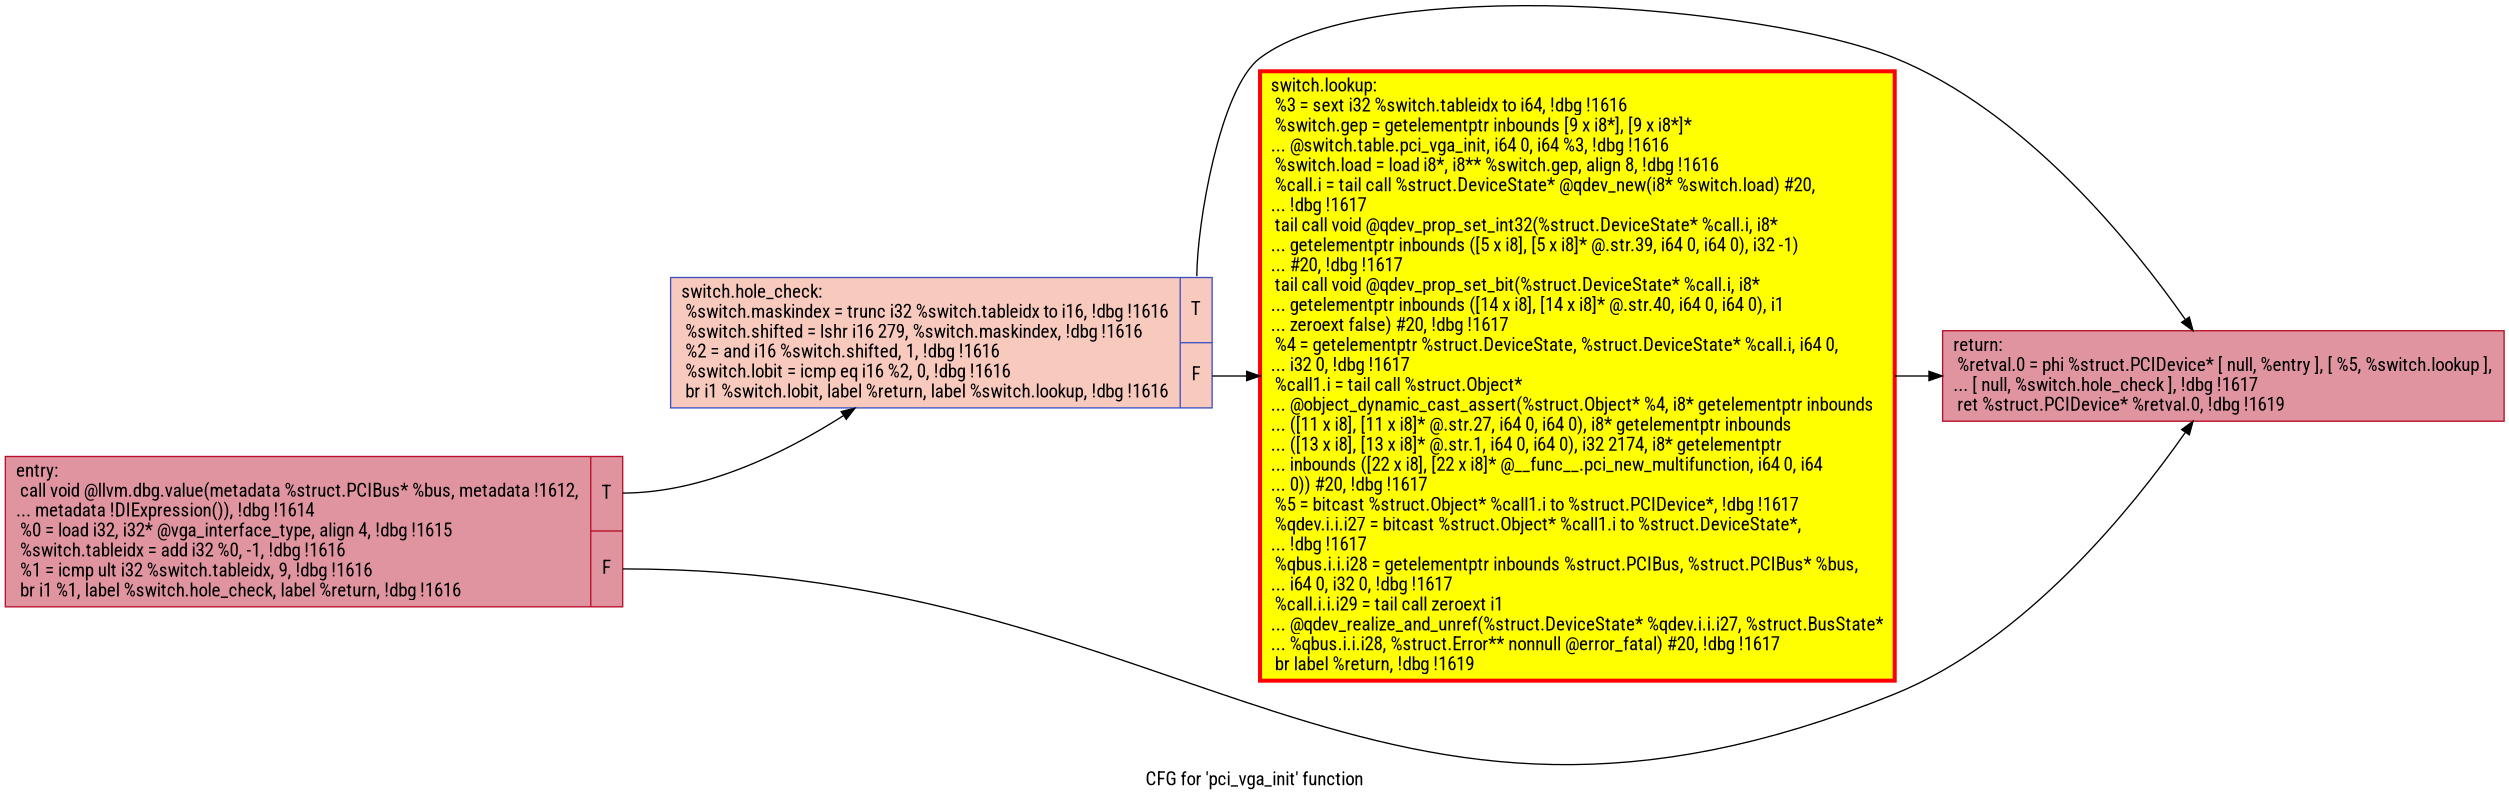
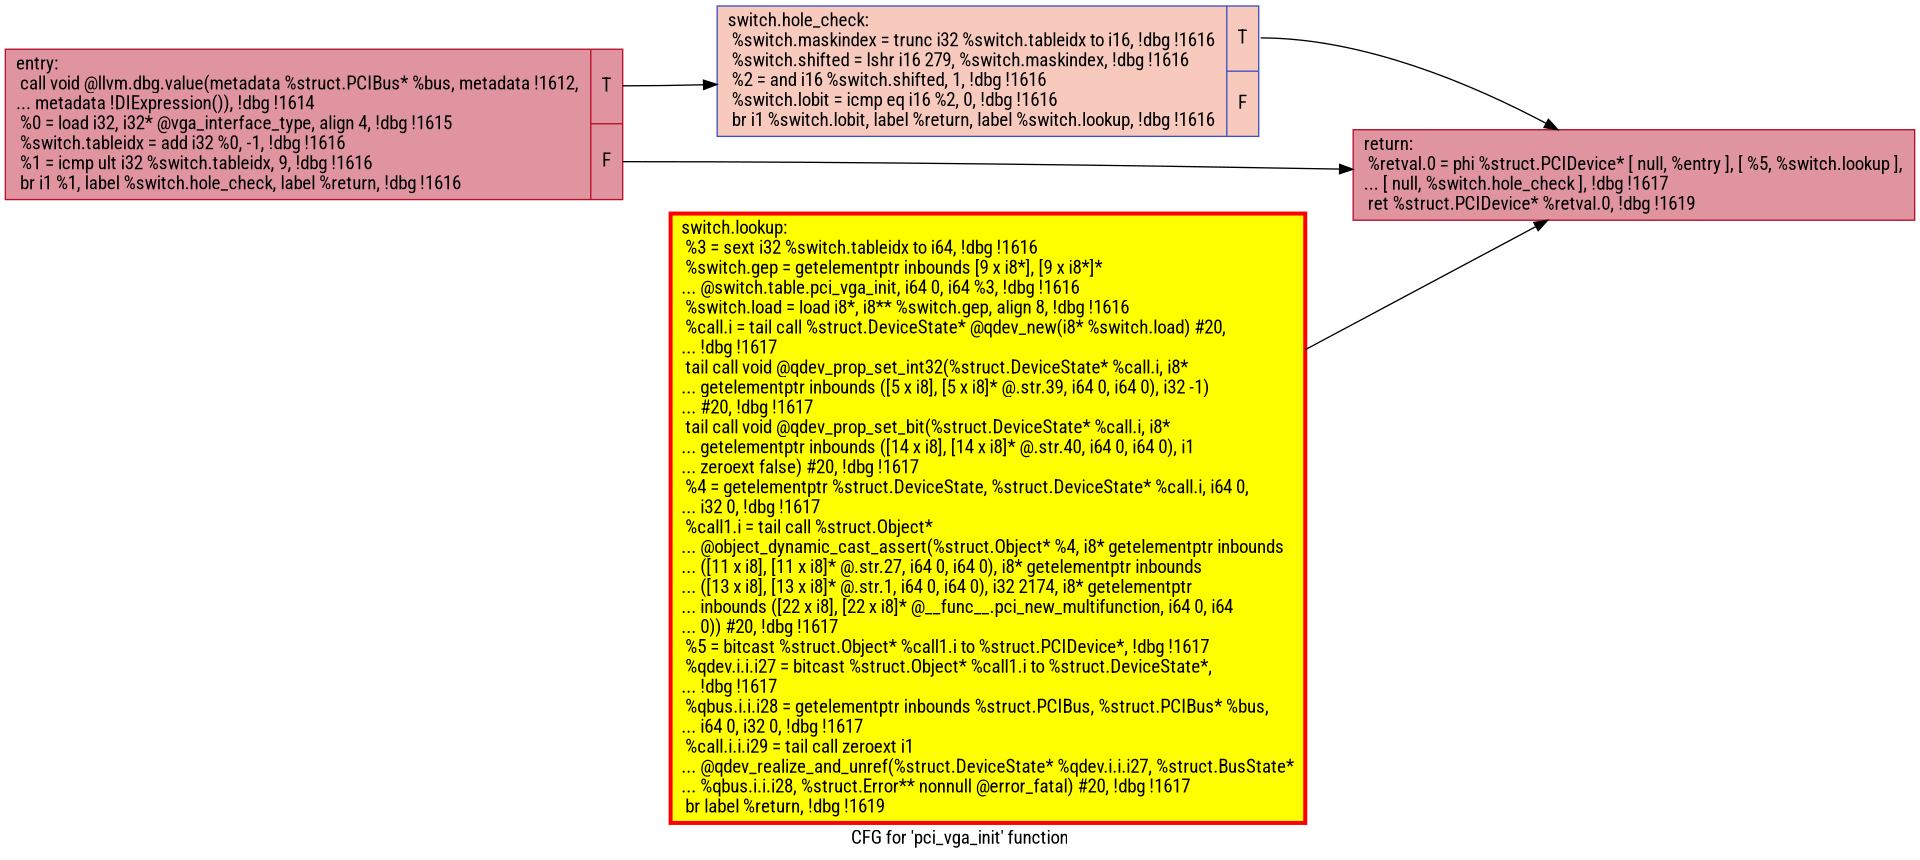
(1229, 376) -> none
